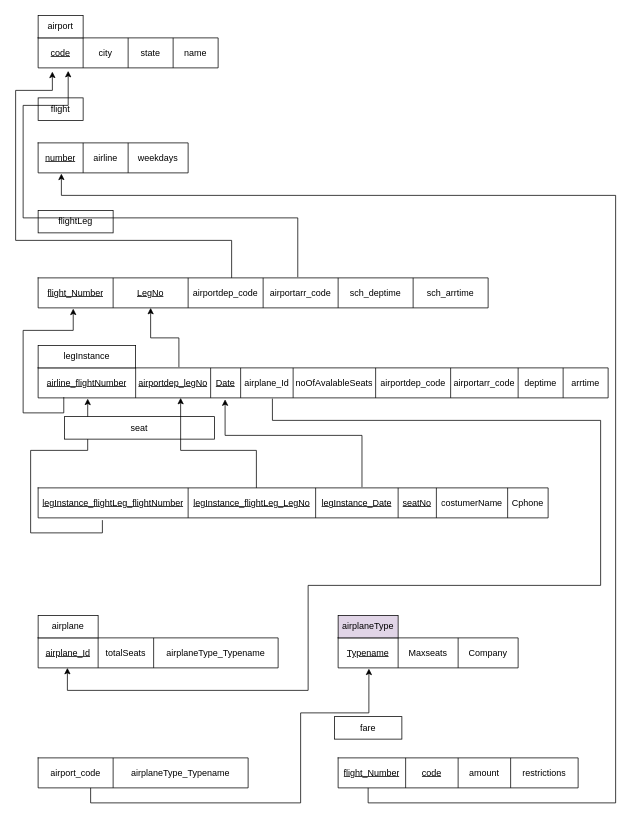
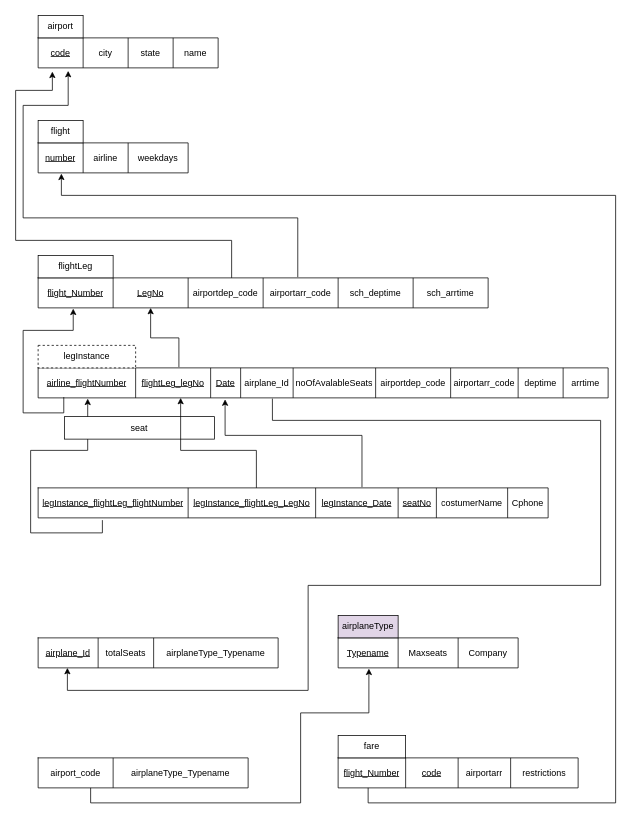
(60, 109) -> (60, 132)
(75, 222) -> (75, 267)
(87, 357) -> (87, 357)
(173, 383) -> (173, 383)
(68, 627) -> none
(368, 728) -> (372, 747)
(484, 773) -> (484, 773)
